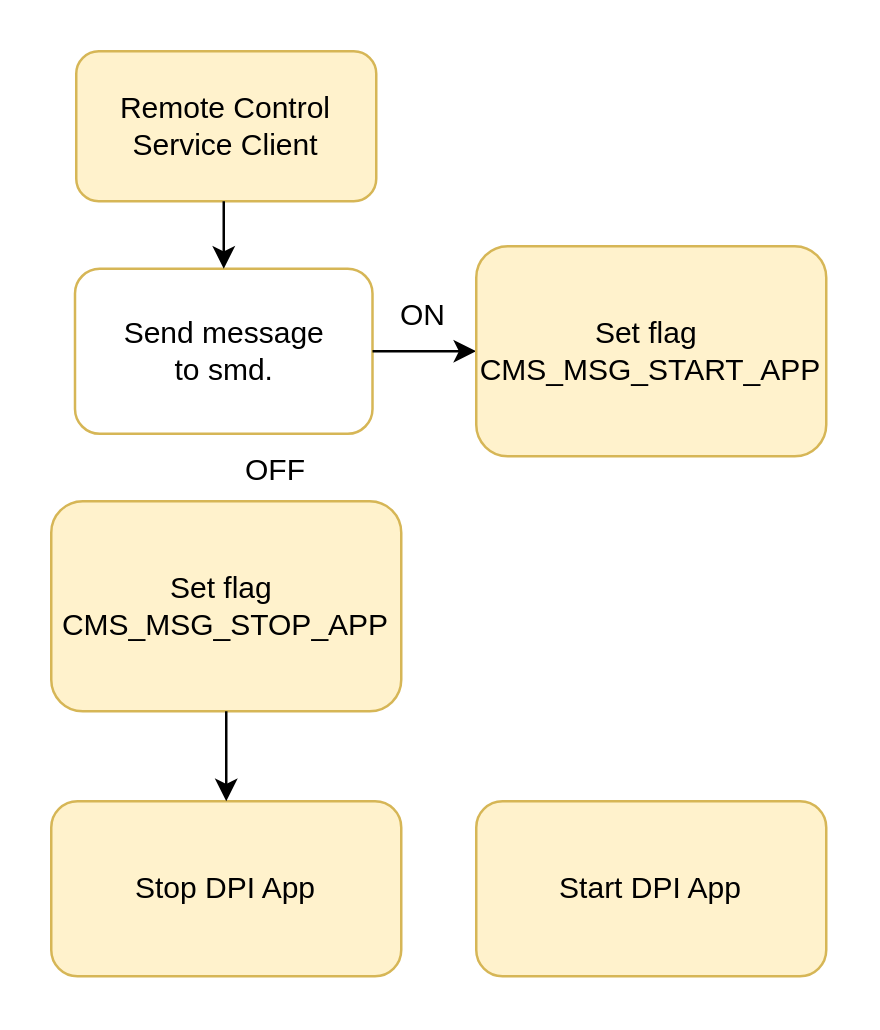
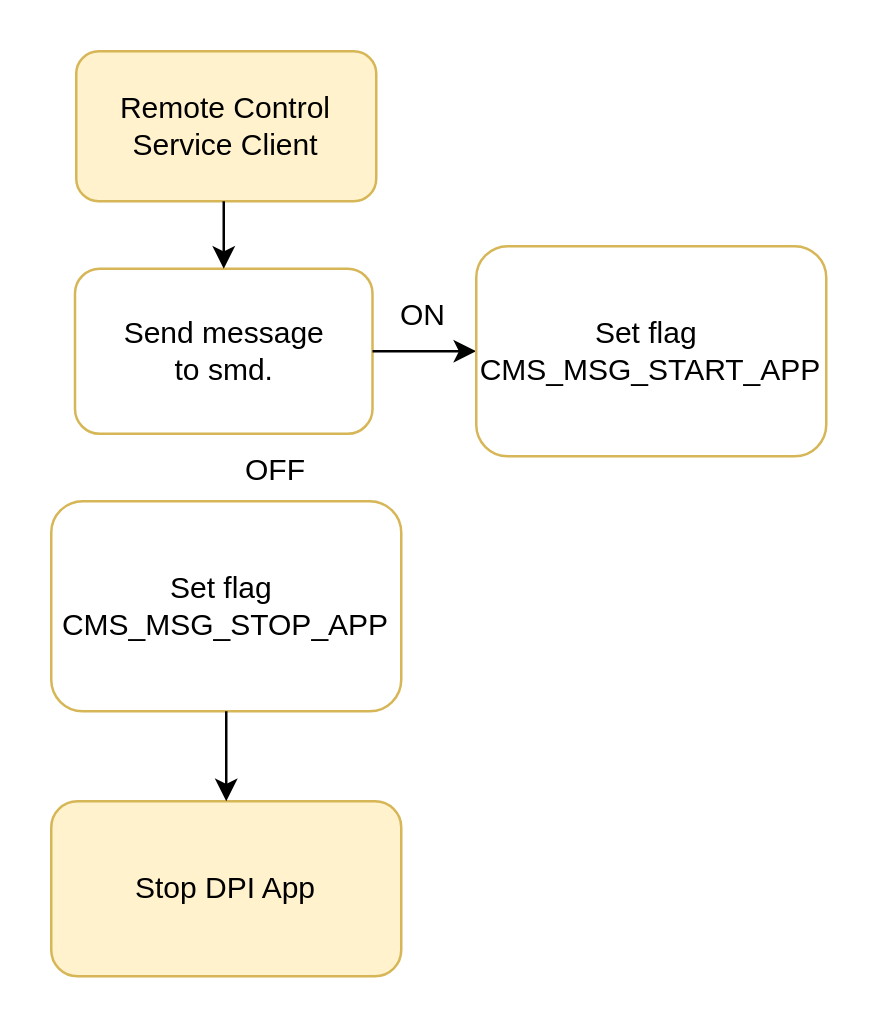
(651, 351) -> (651, 351)
(226, 606) -> (226, 606)
(651, 889) -> none
